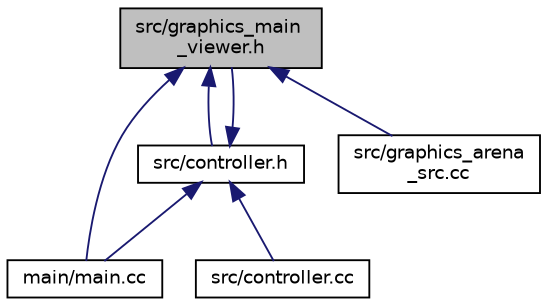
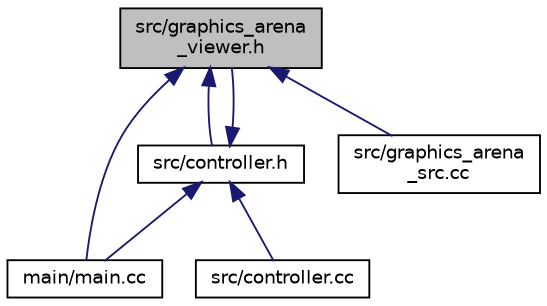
(221, 38) -> (221, 38)
